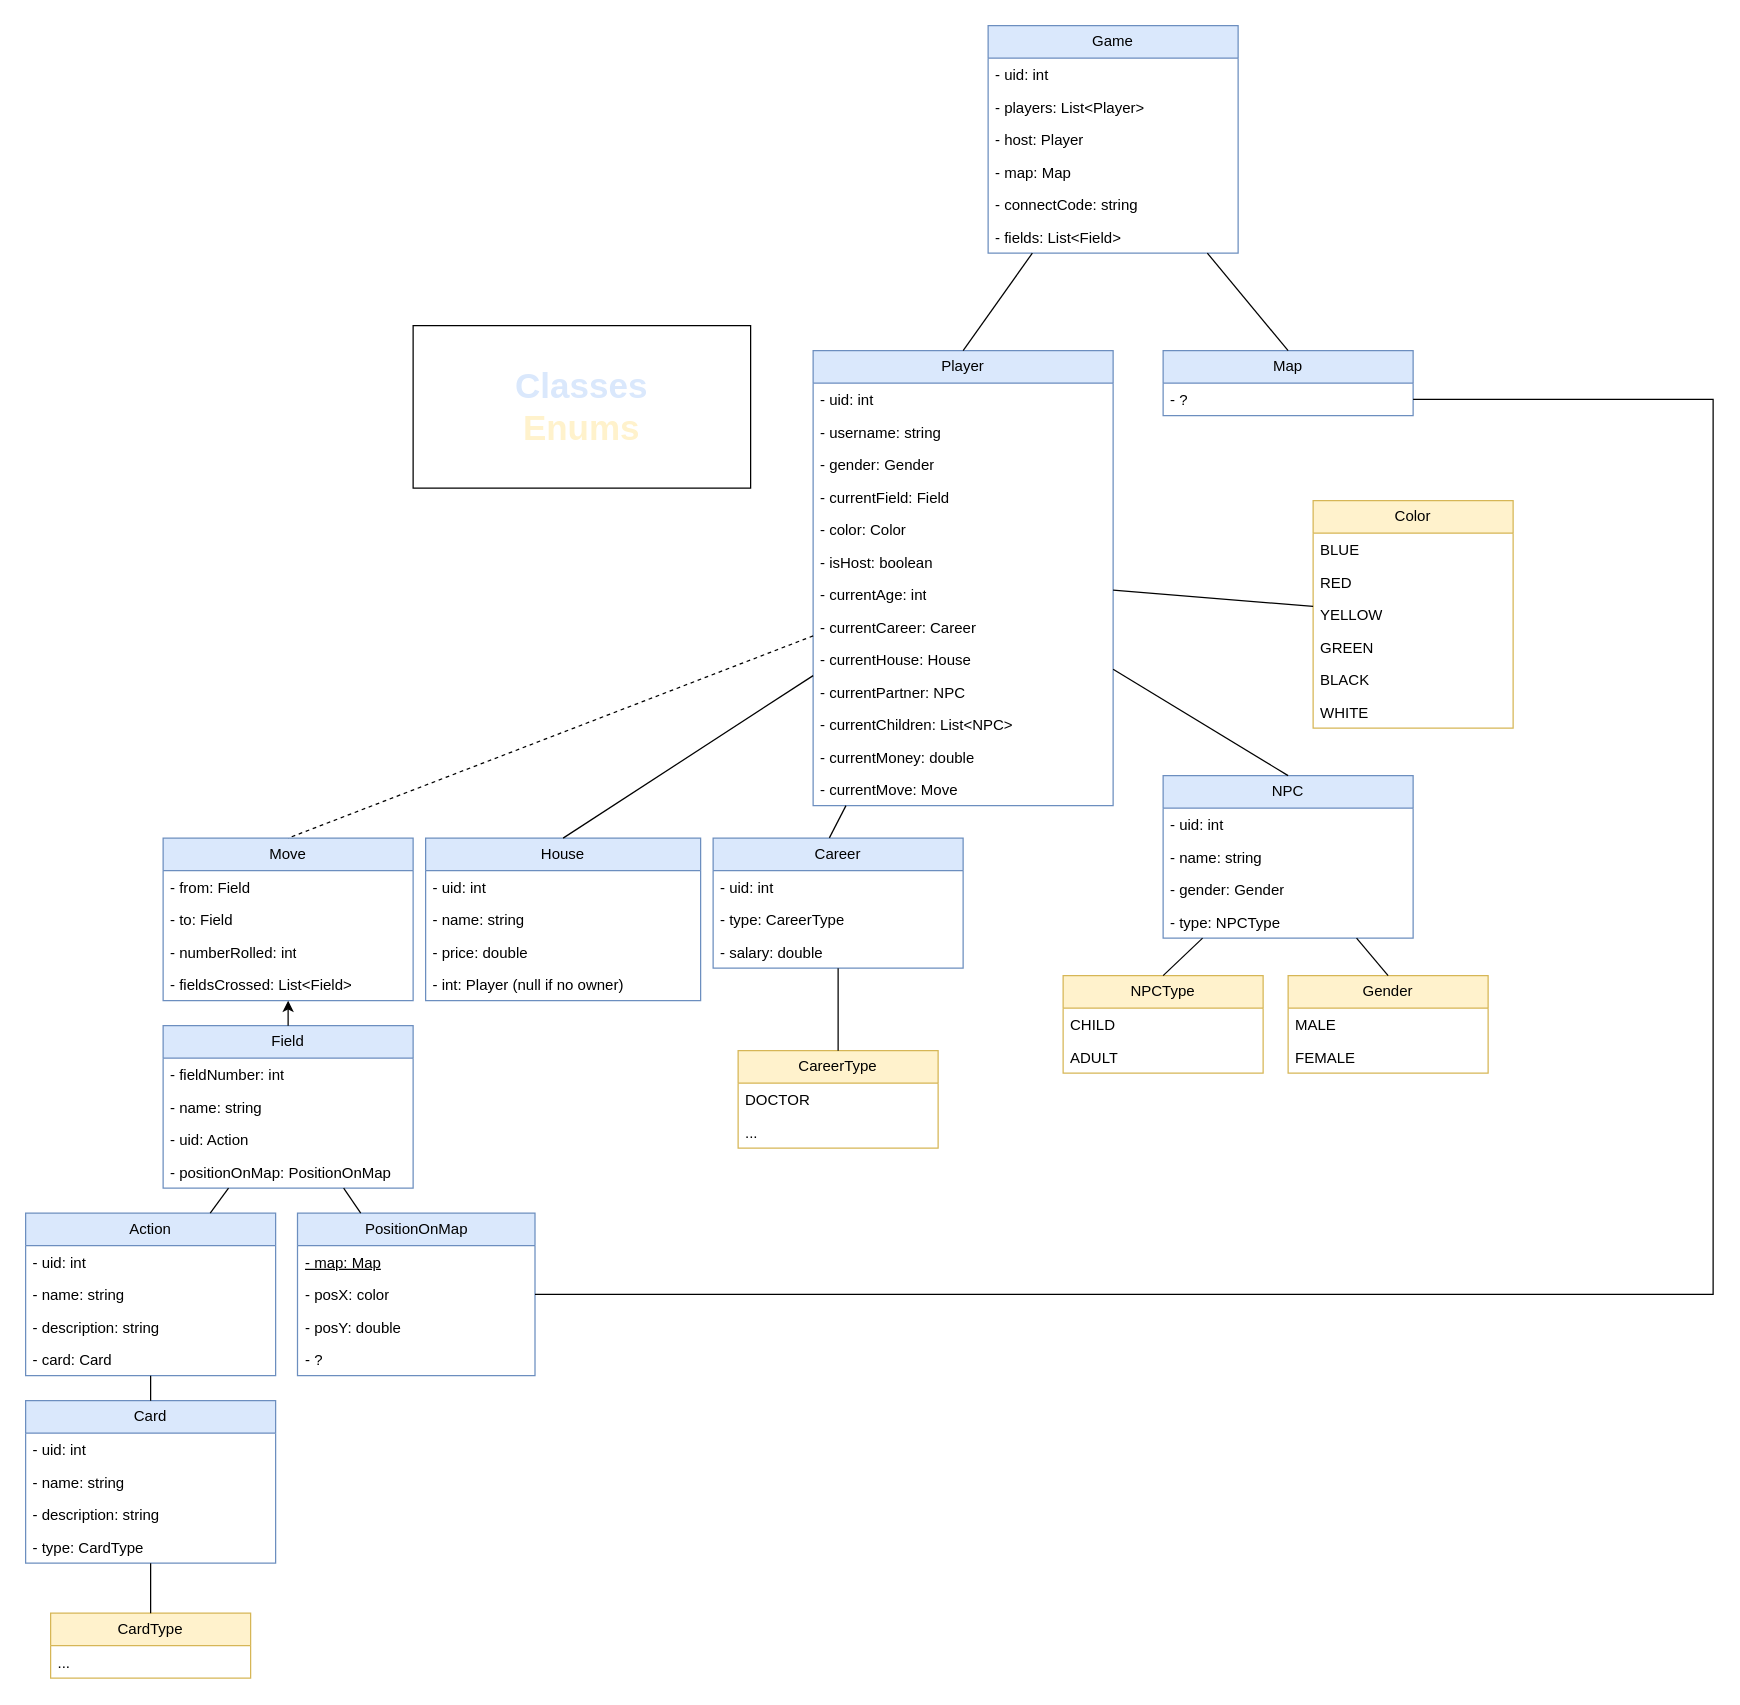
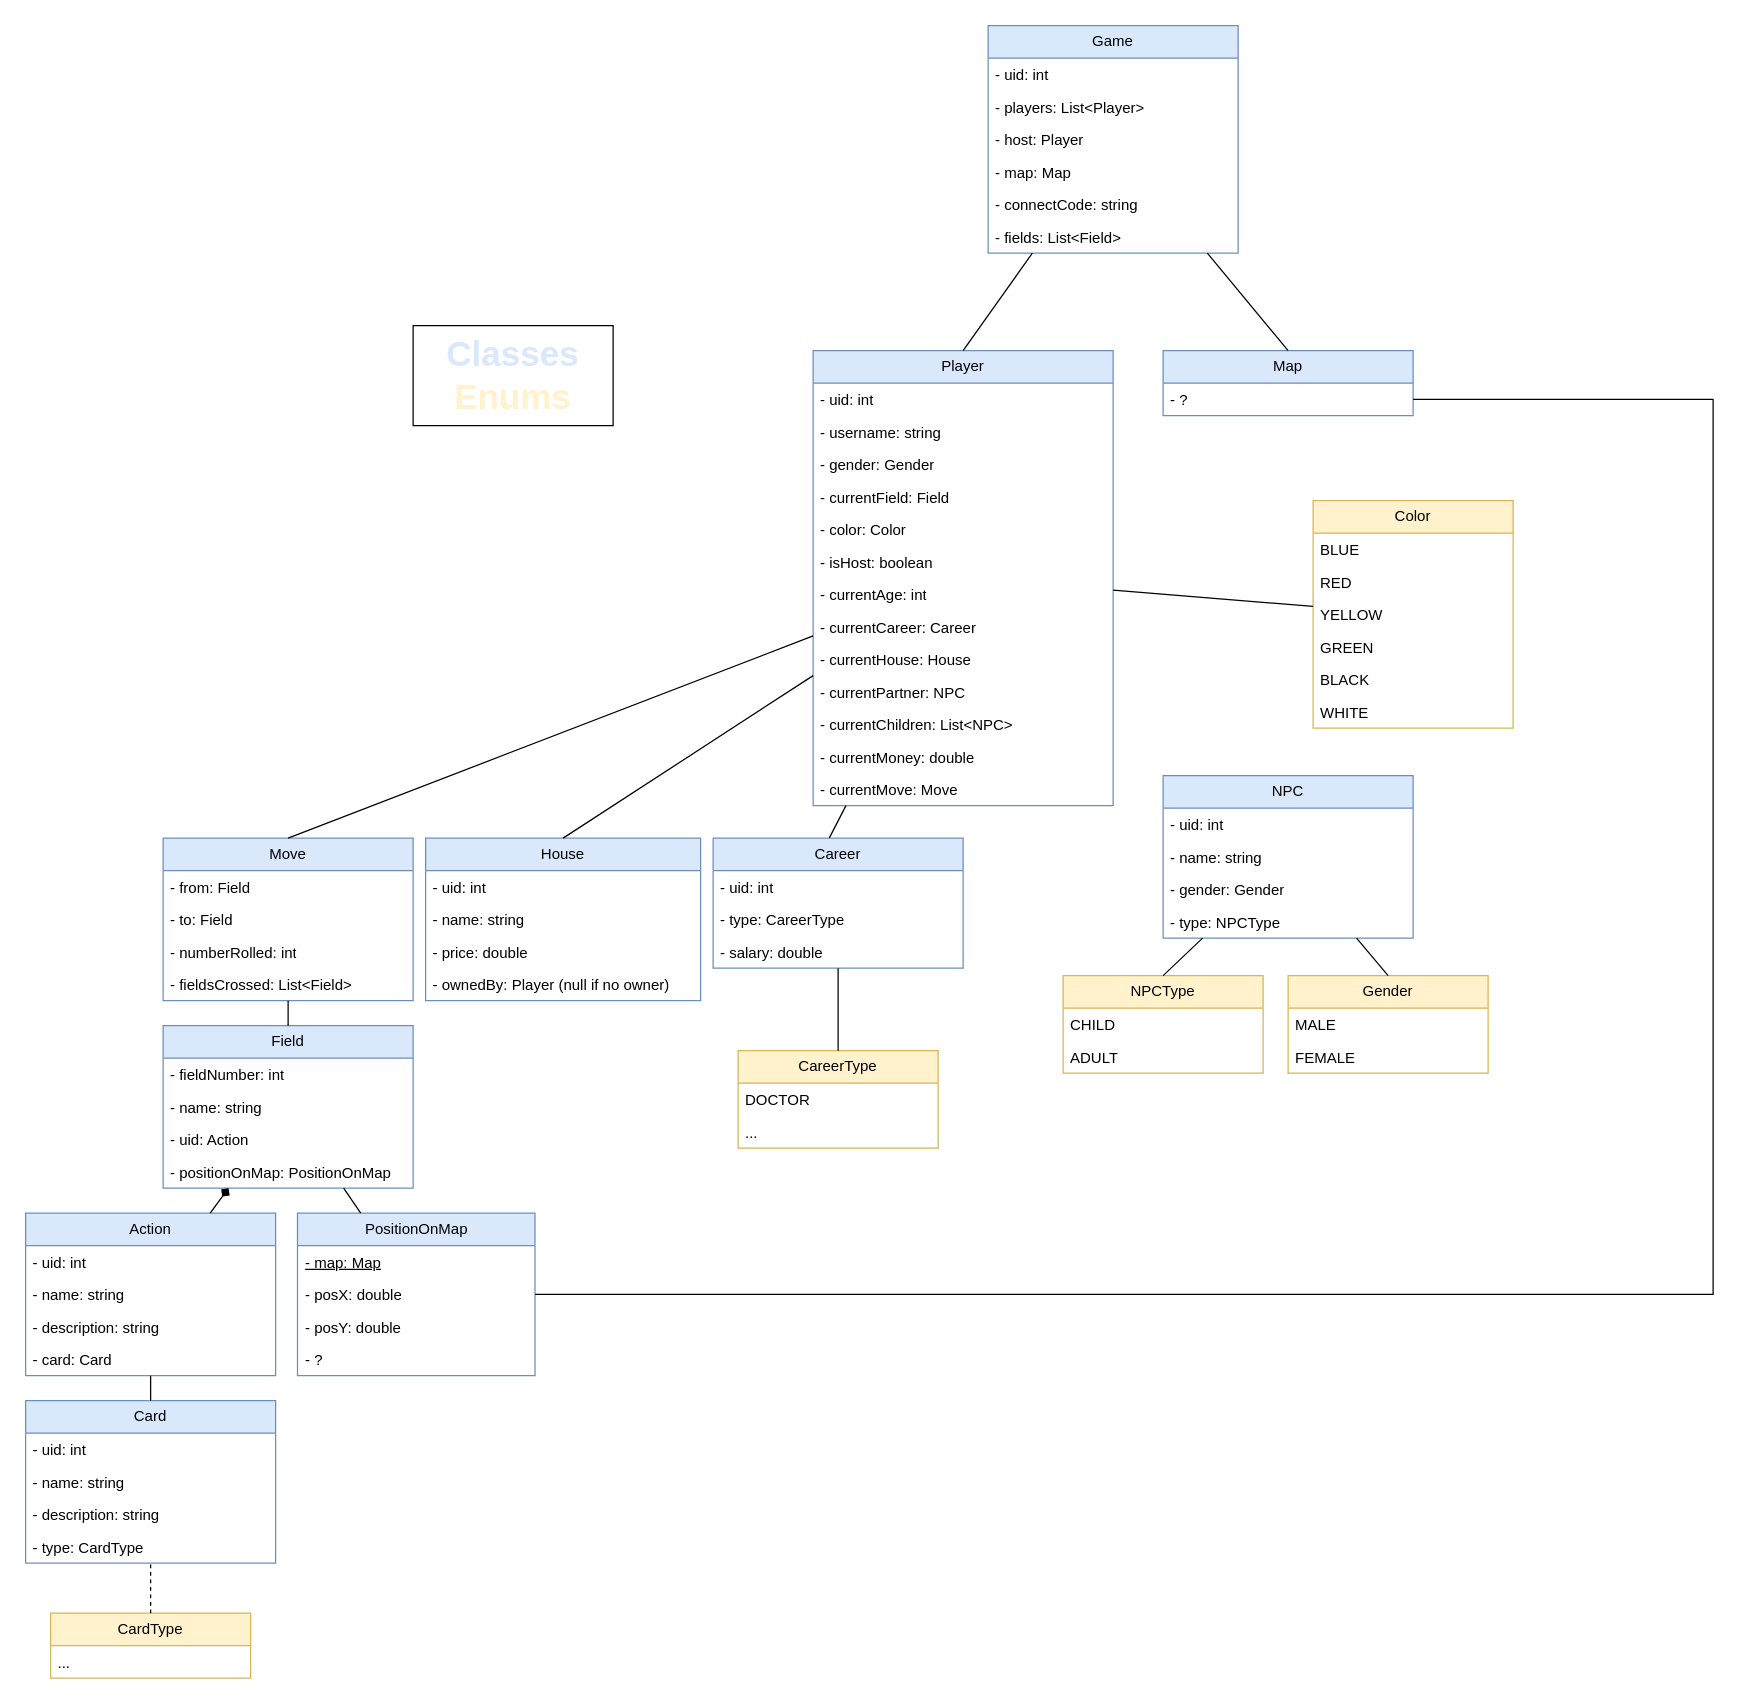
(582, 407) -> (513, 376)
(1201, 723) -> none
(550, 737) -> (550, 737)
(544, 986) -> (563, 986)
(288, 1011) -> (288, 1008)
(224, 1194) -> (222, 1197)
(352, 1296) -> (357, 1296)
(151, 1588) -> (151, 1588)
